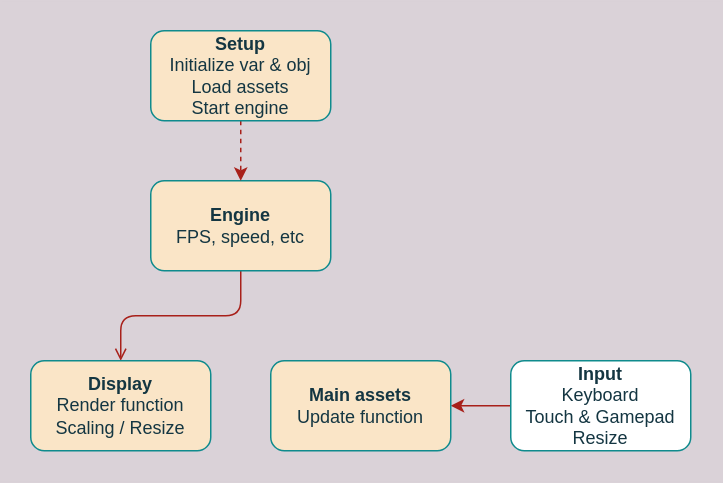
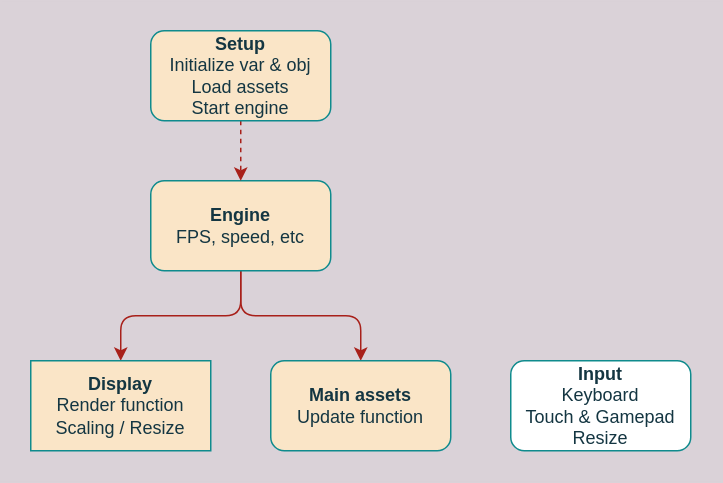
none -> (313, 316)
(121, 351) -> (121, 349)
(121, 406) -> (121, 406)
(486, 406) -> none
